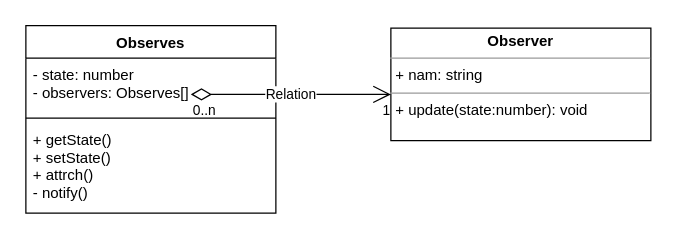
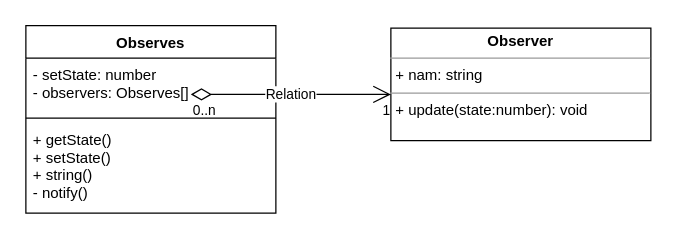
(90, 75) -> (102, 75)
(81, 140) -> (81, 140)
